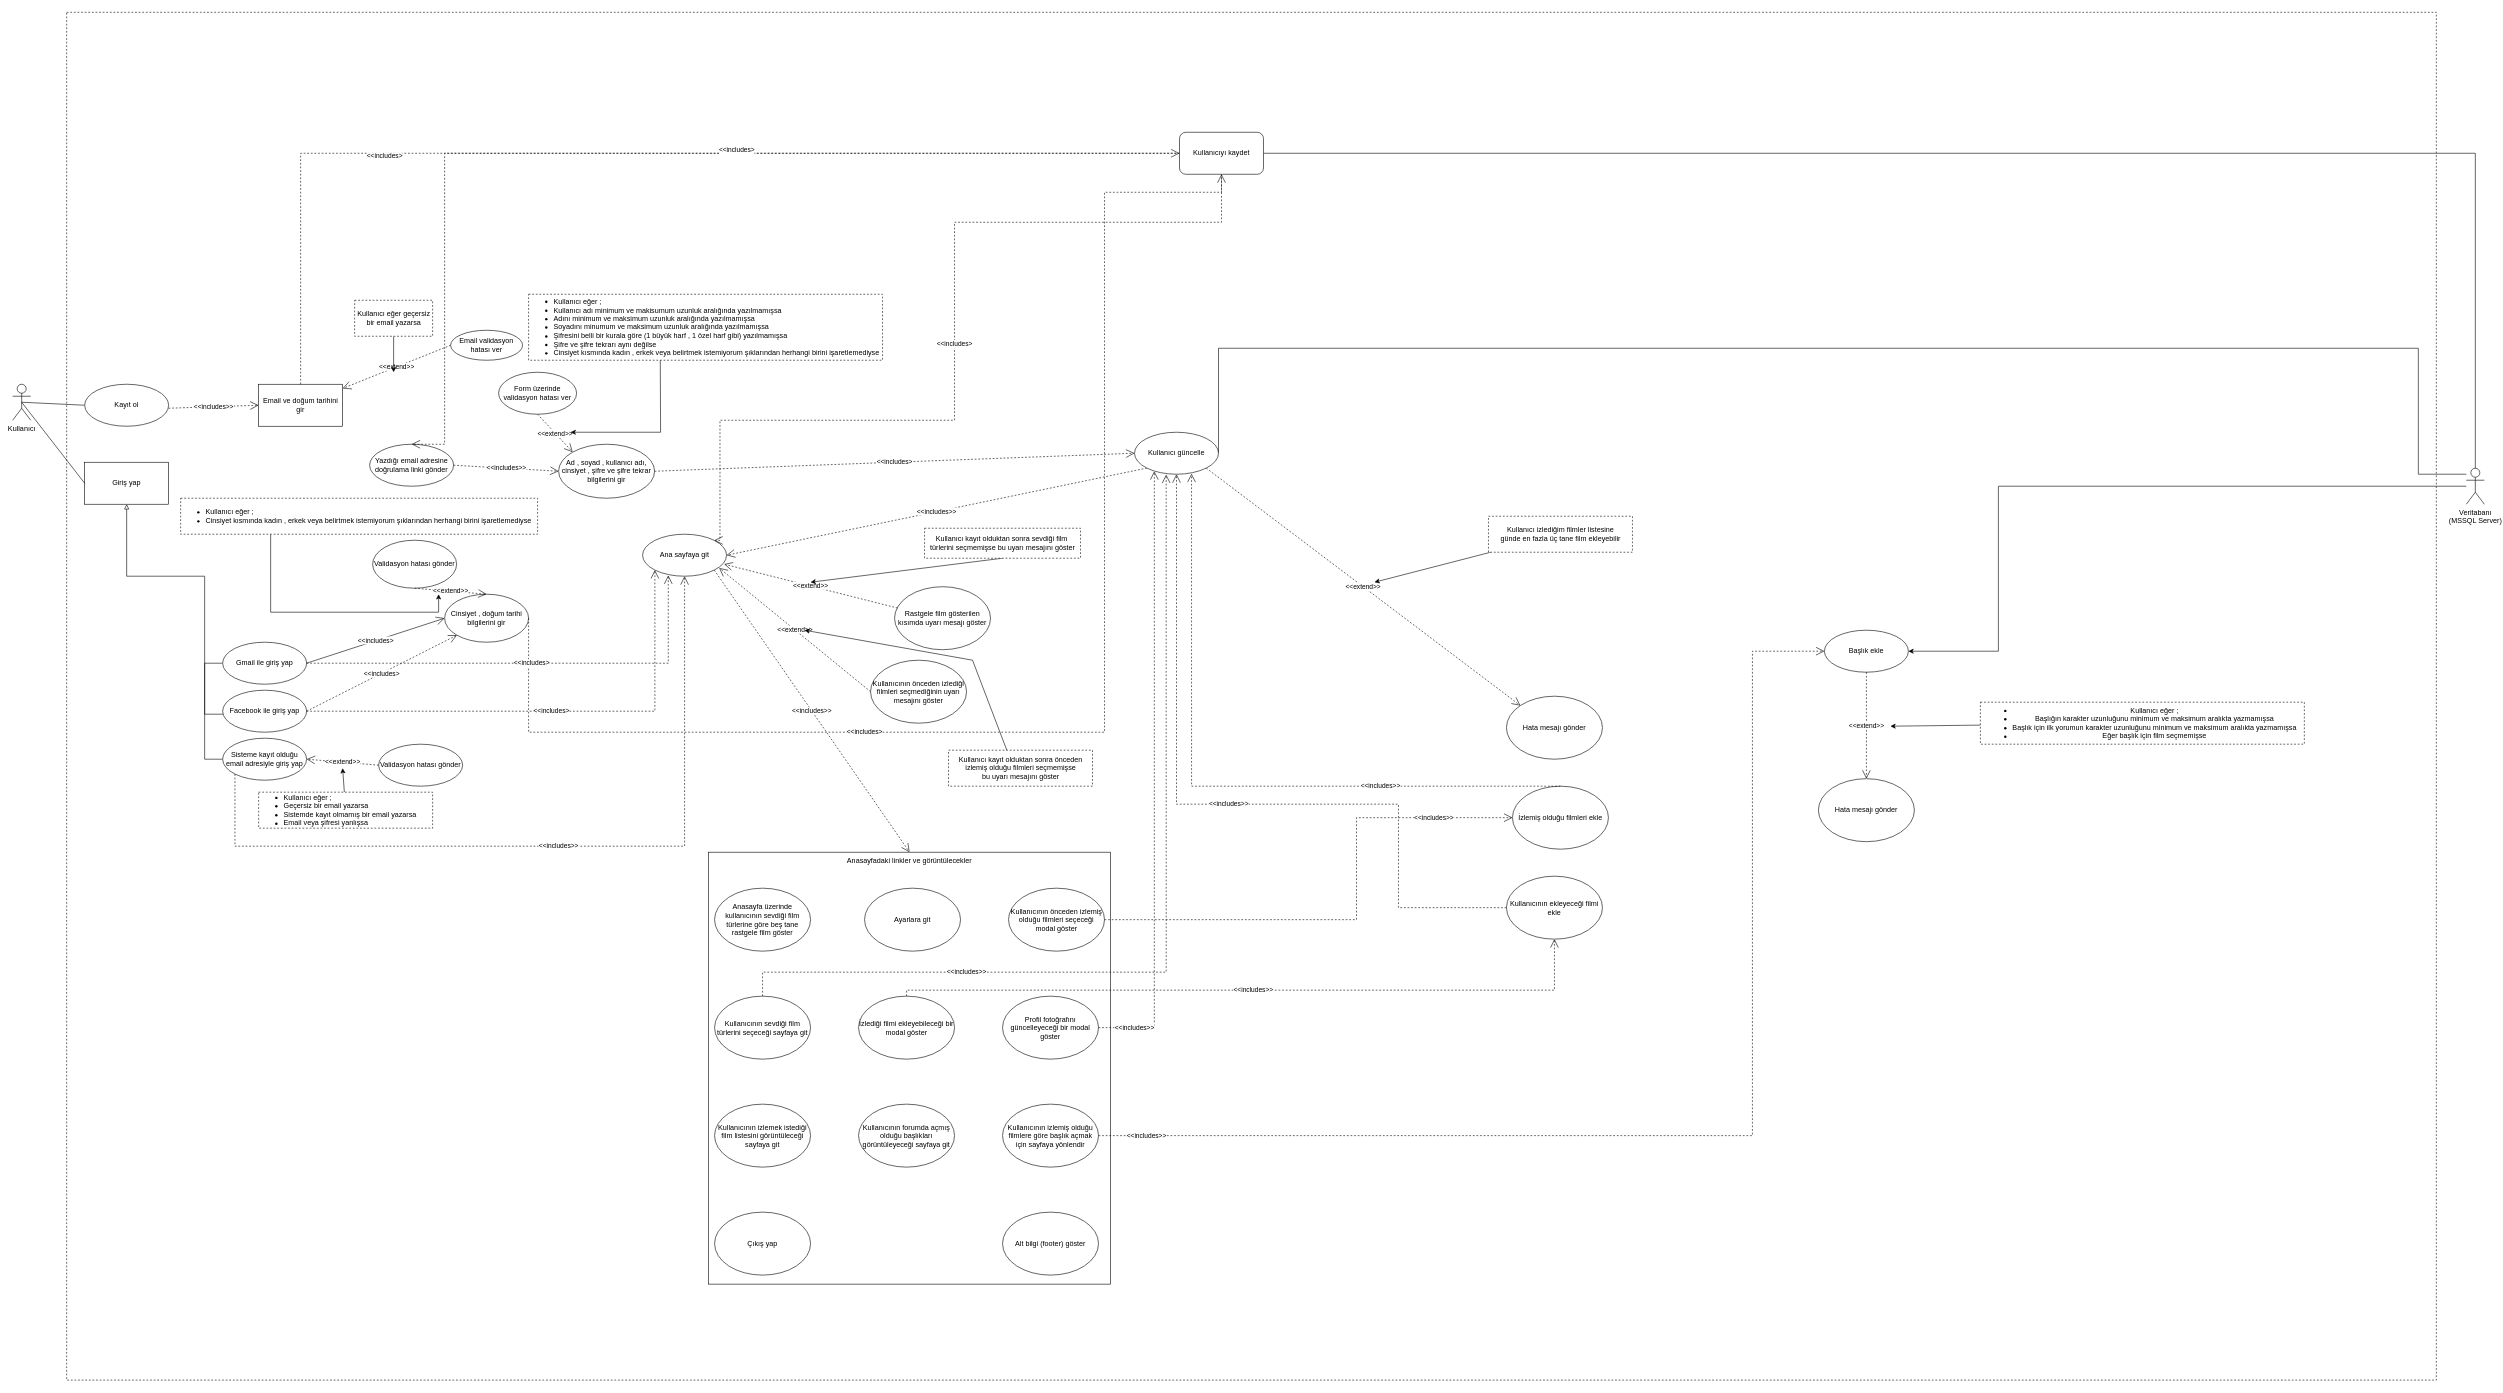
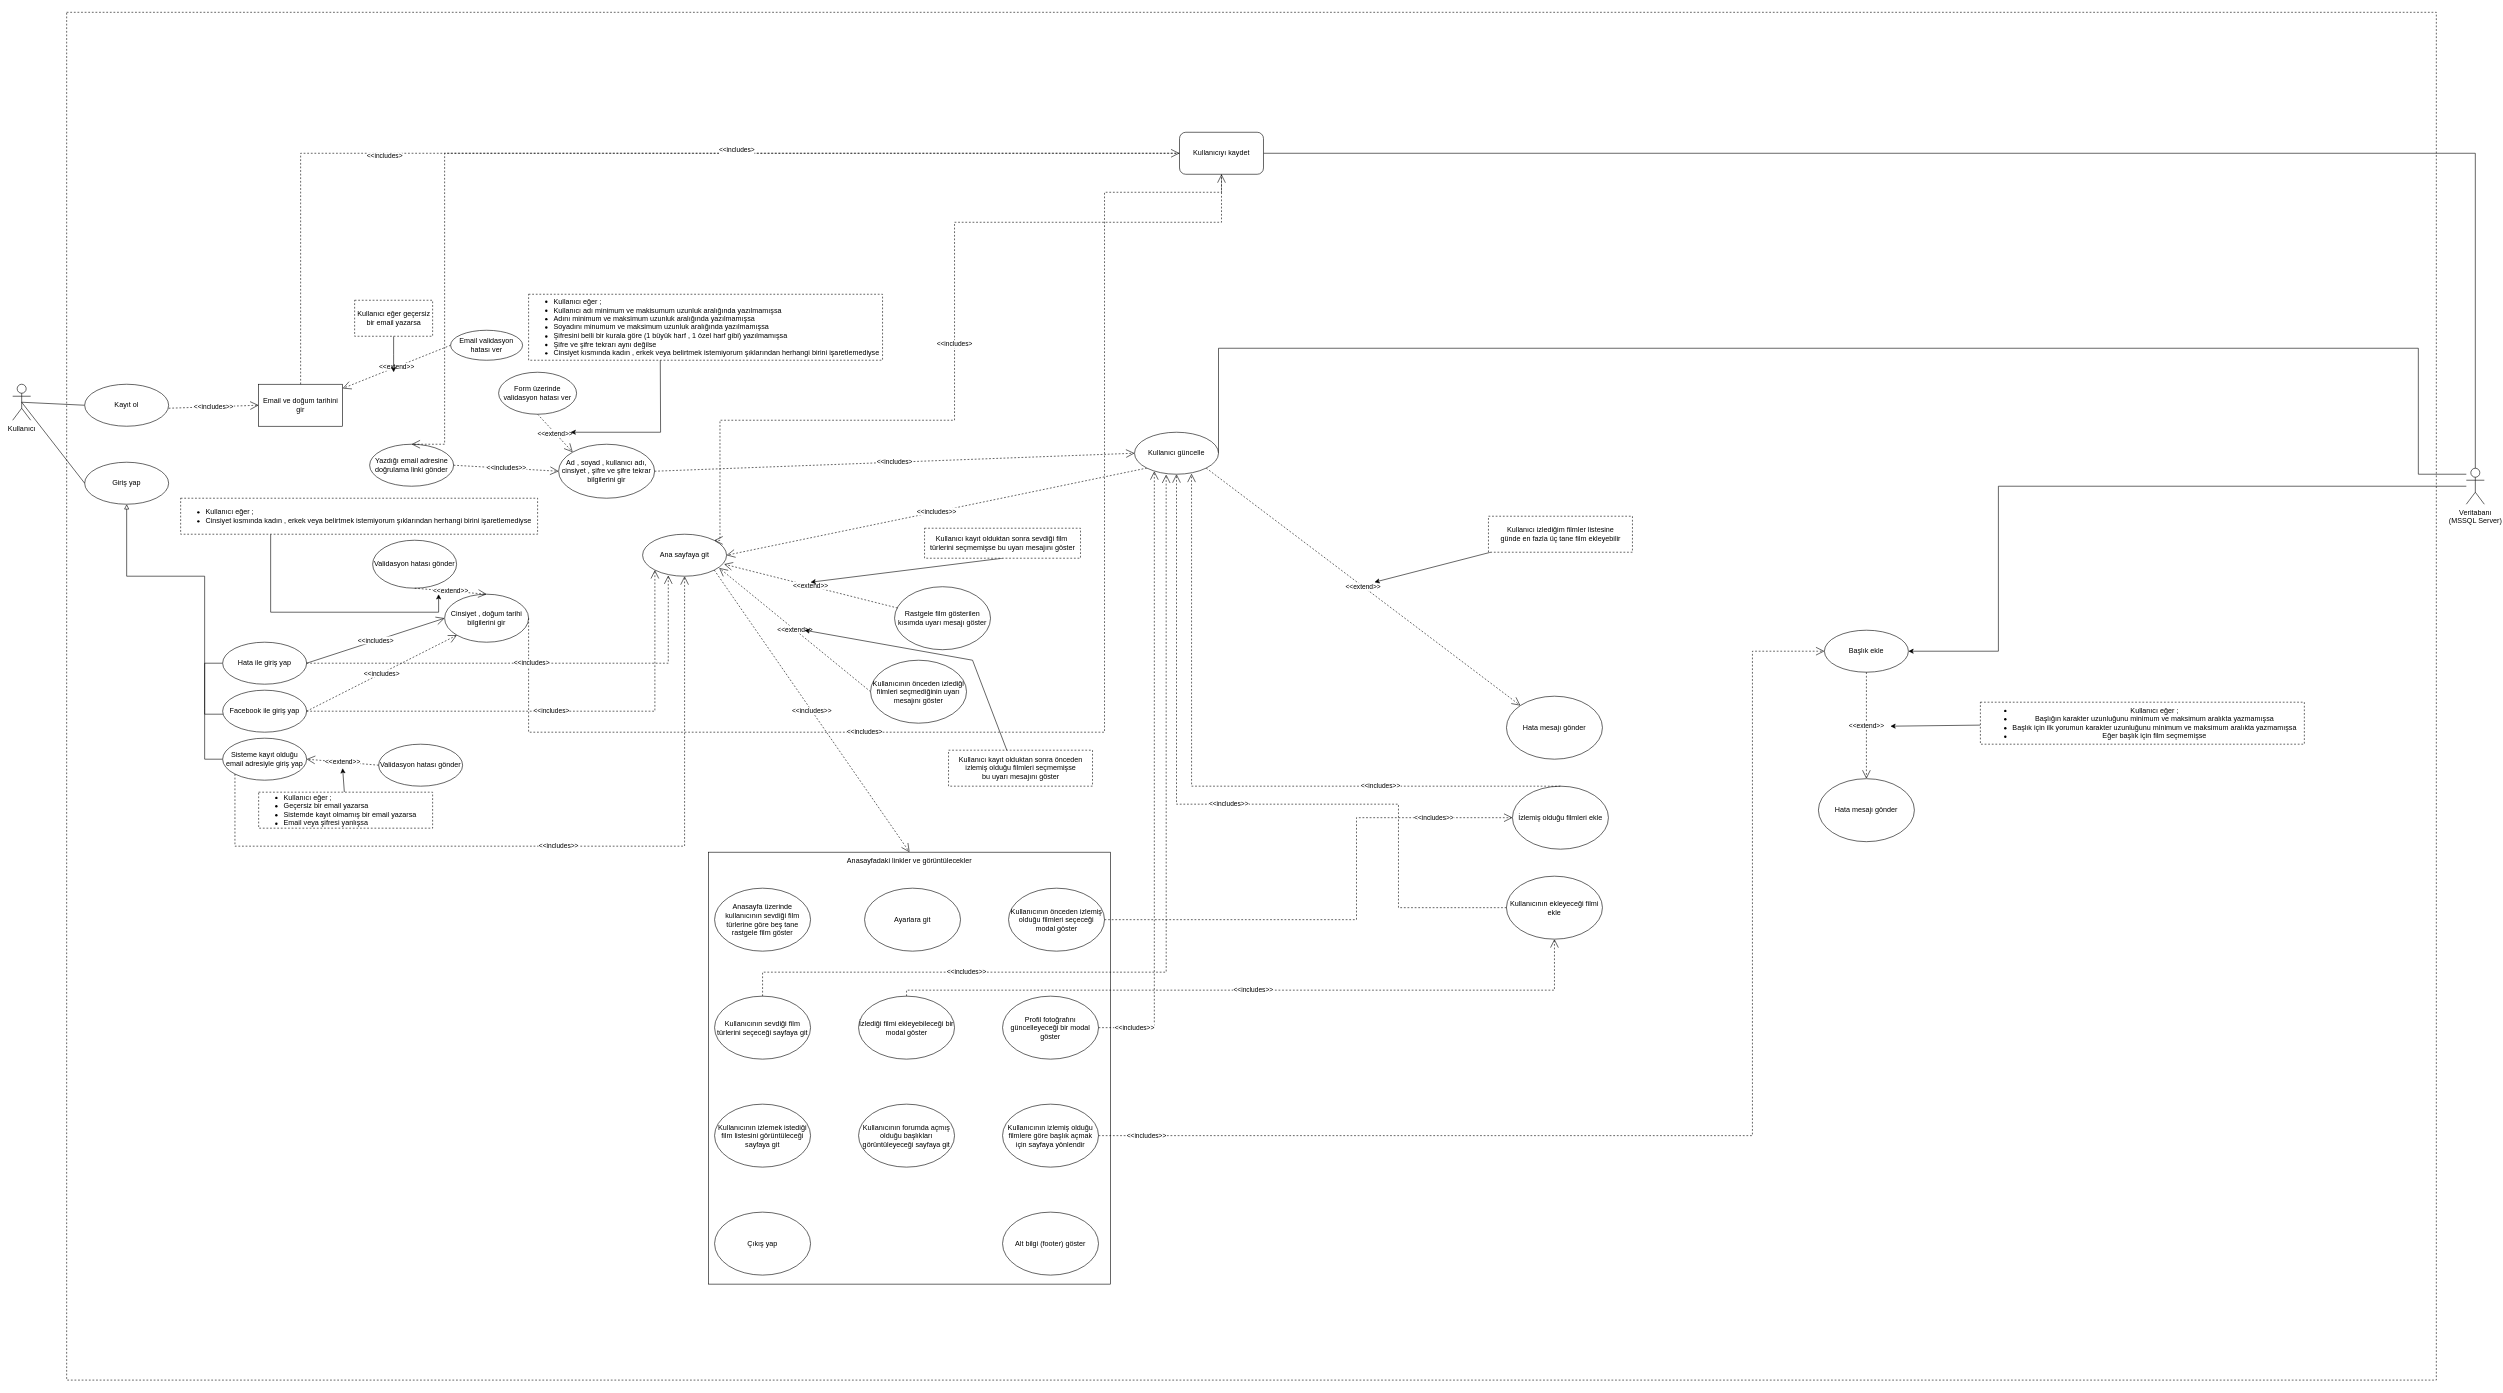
(126, 483) -> (126, 483)
(264, 663) -> (264, 663)
